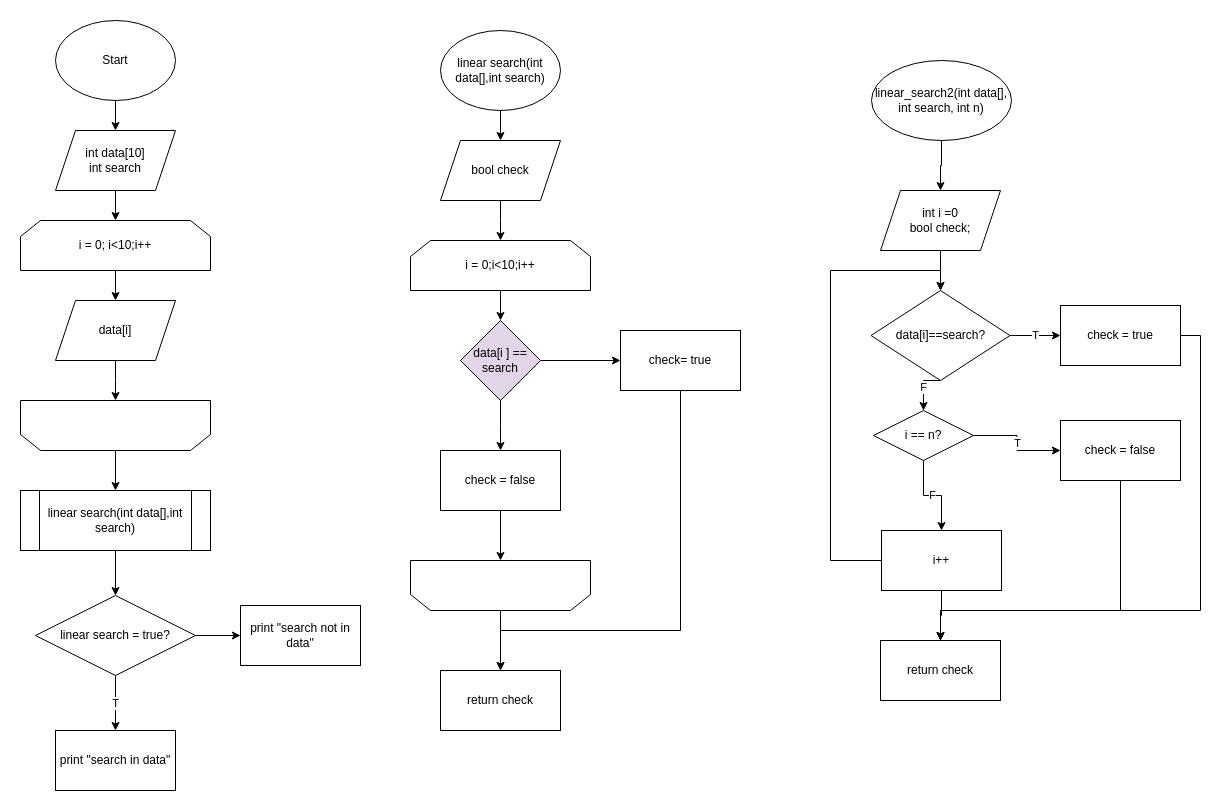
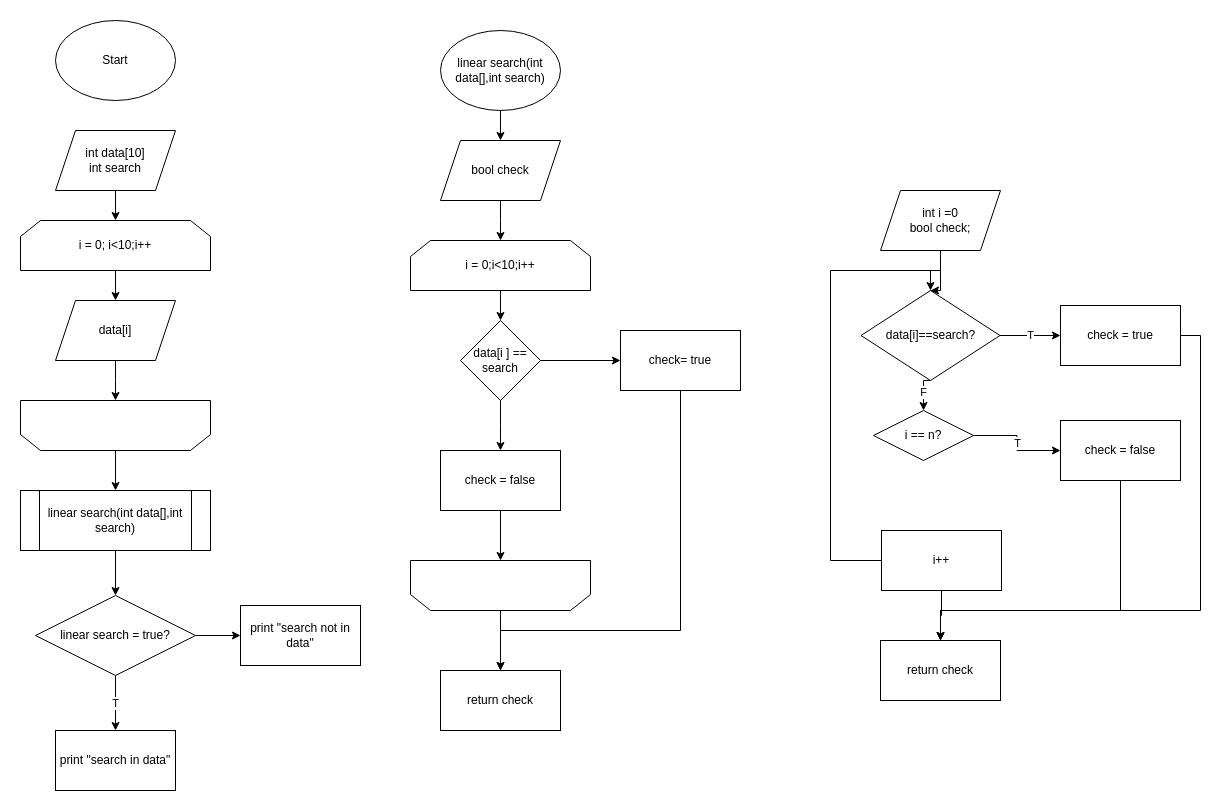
(942, 101) -> none
(116, 112) -> none
(942, 163) -> none
(941, 336) -> (931, 336)
(501, 361) -> (501, 361)
(929, 496) -> none
